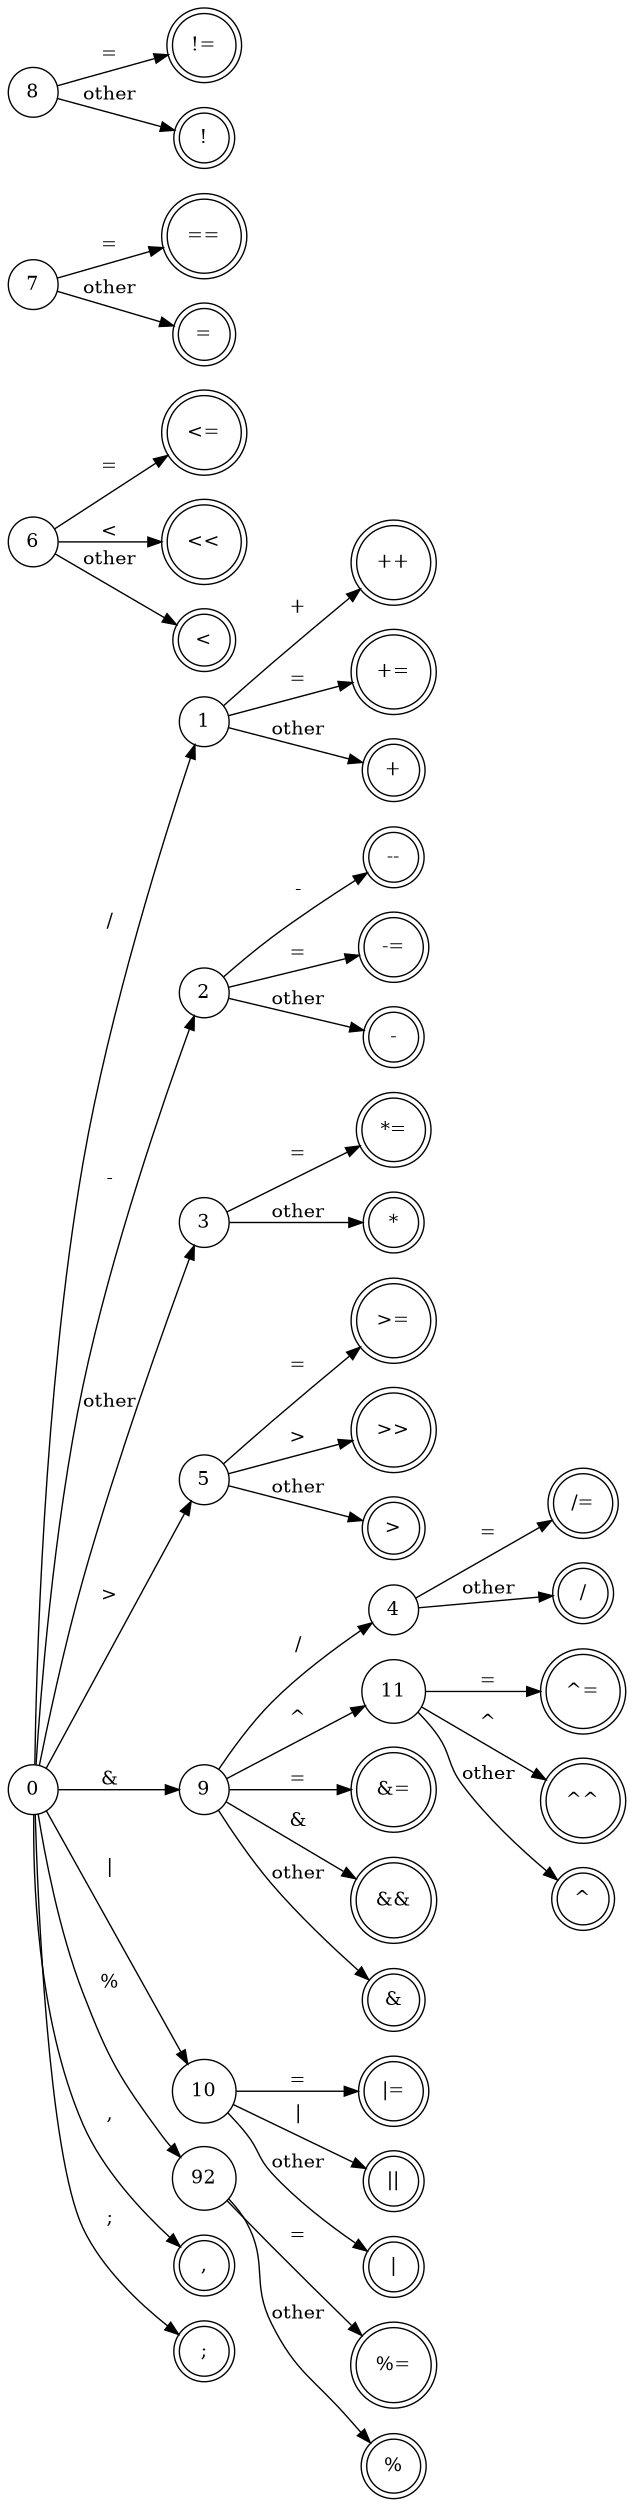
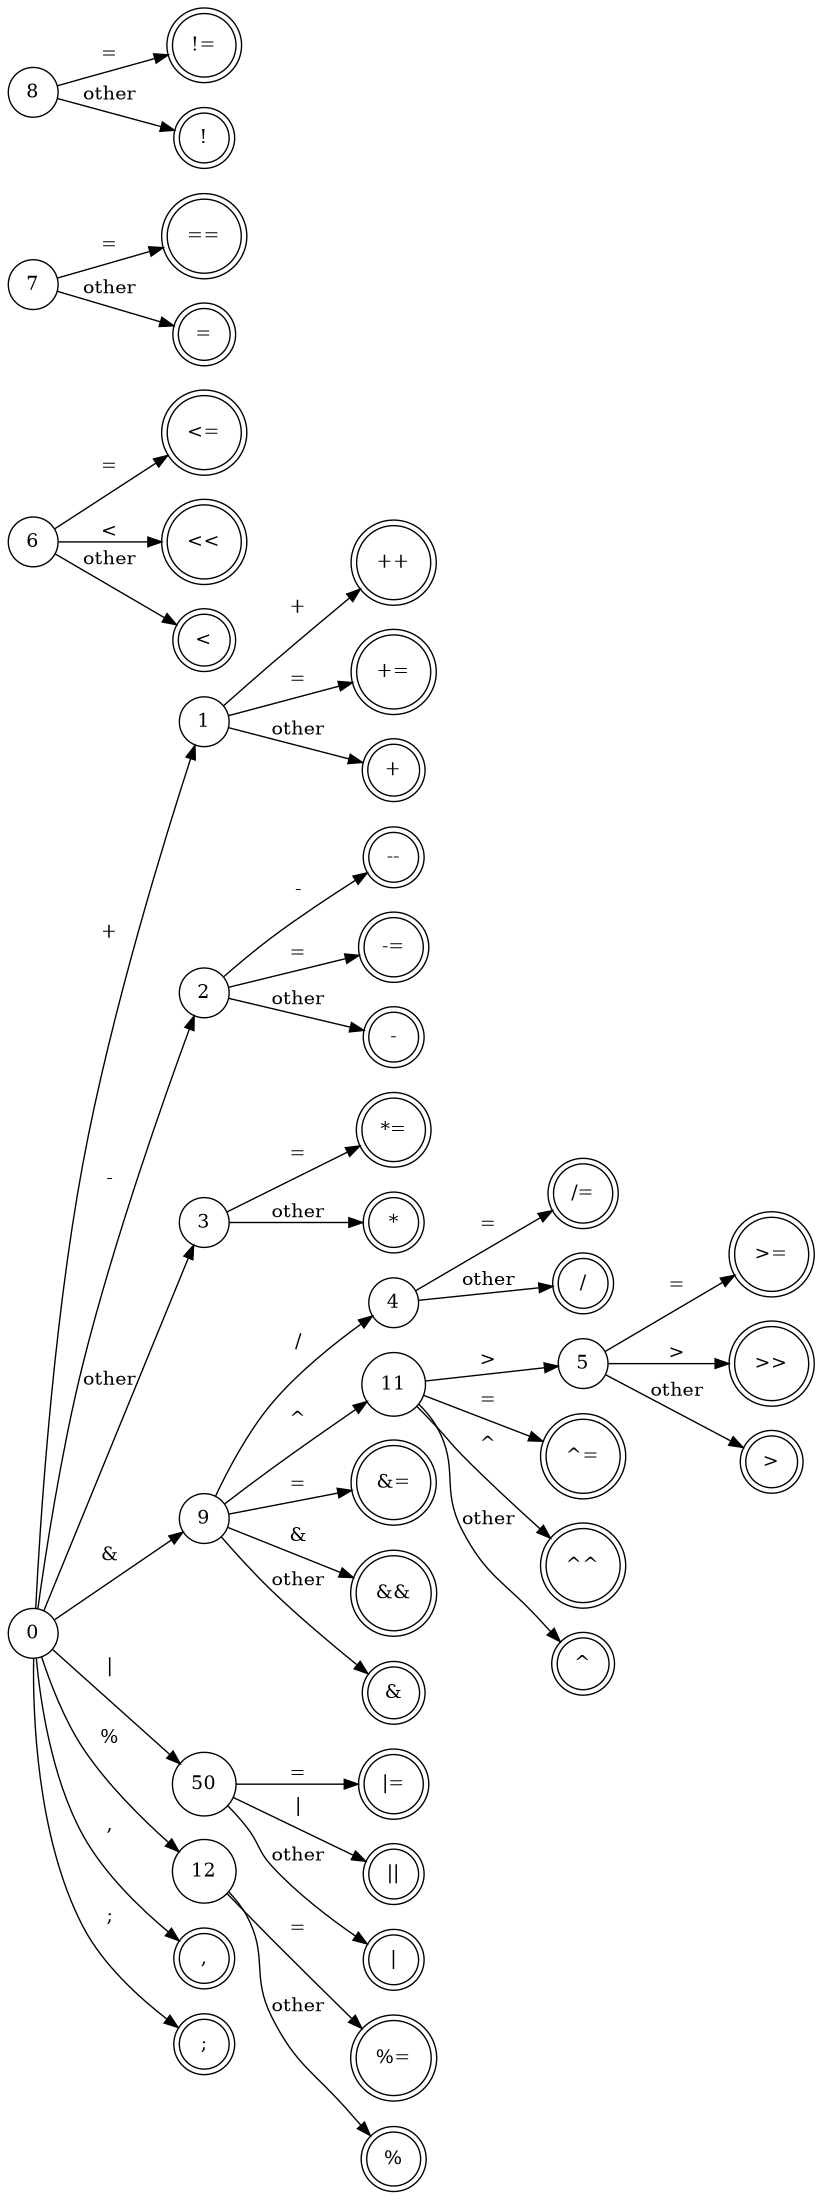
(110, 922) -> (110, 933)
(115, 1641) -> (485, 1374)
(204, 2091) -> (204, 1784)
(204, 2178) -> (204, 1871)
